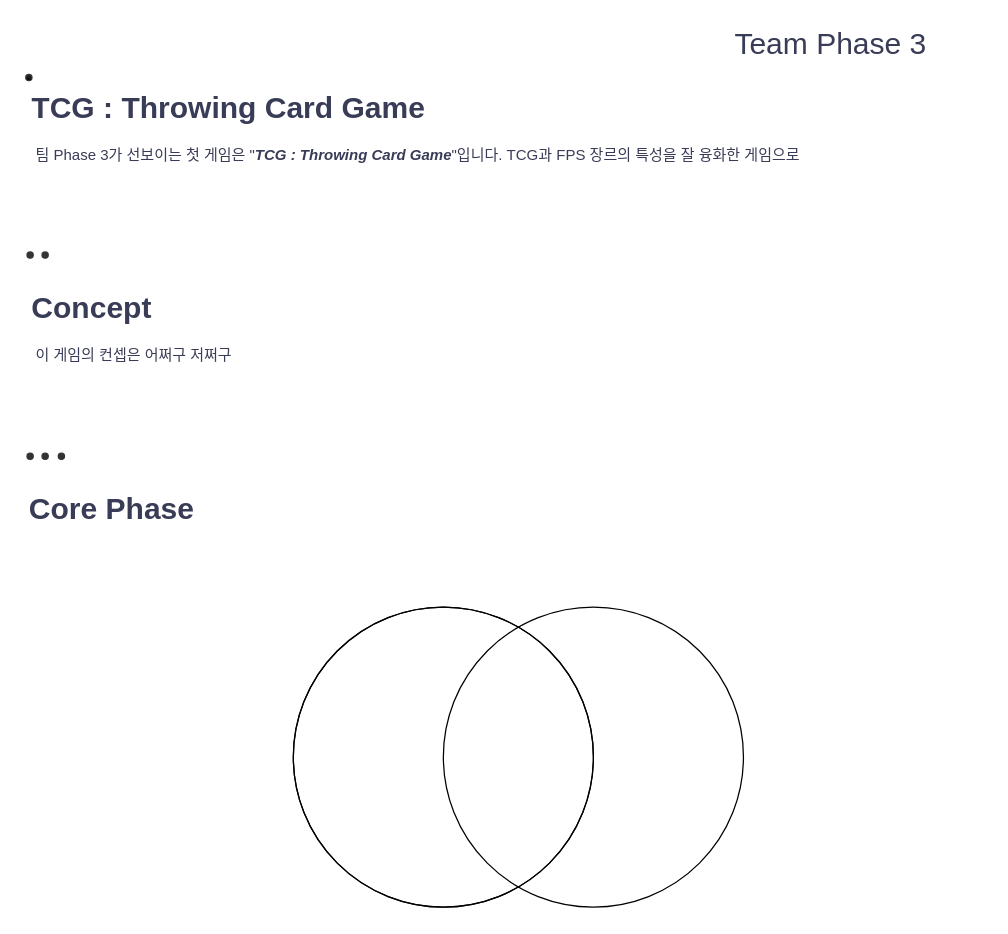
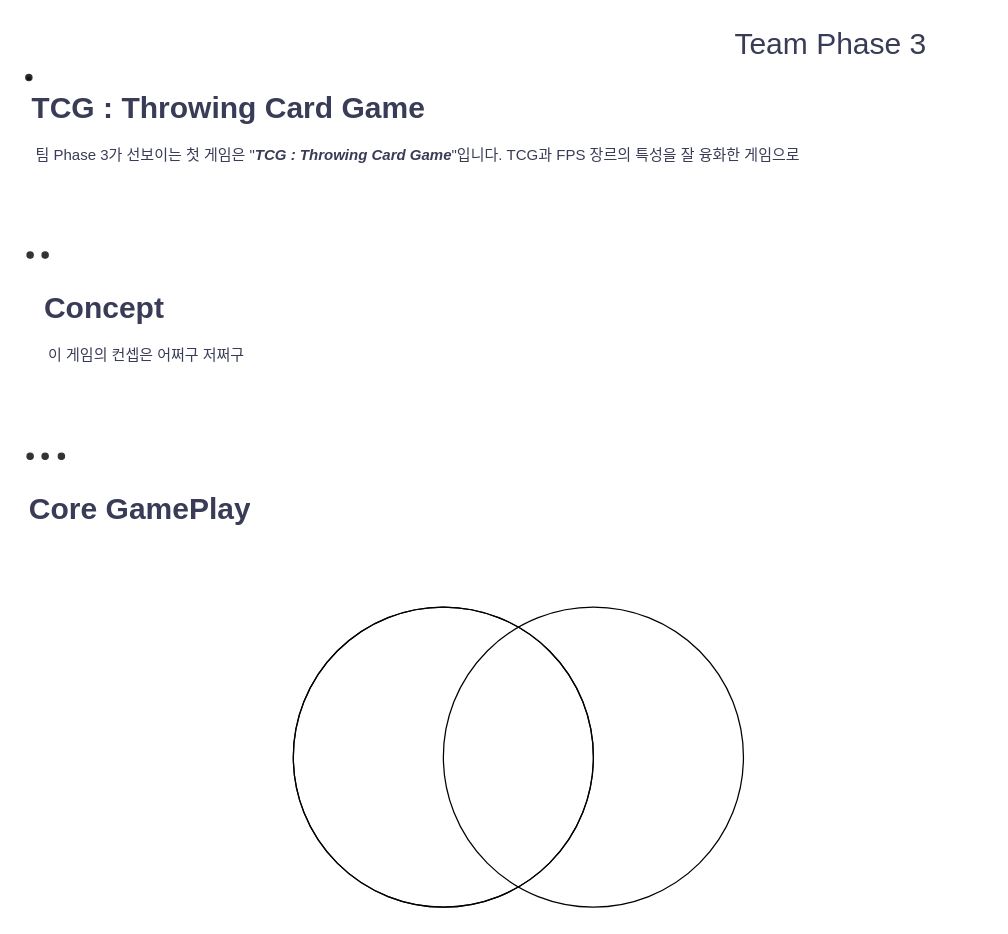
(505, 357) -> (518, 357)
(69, 501) -> (80, 501)
